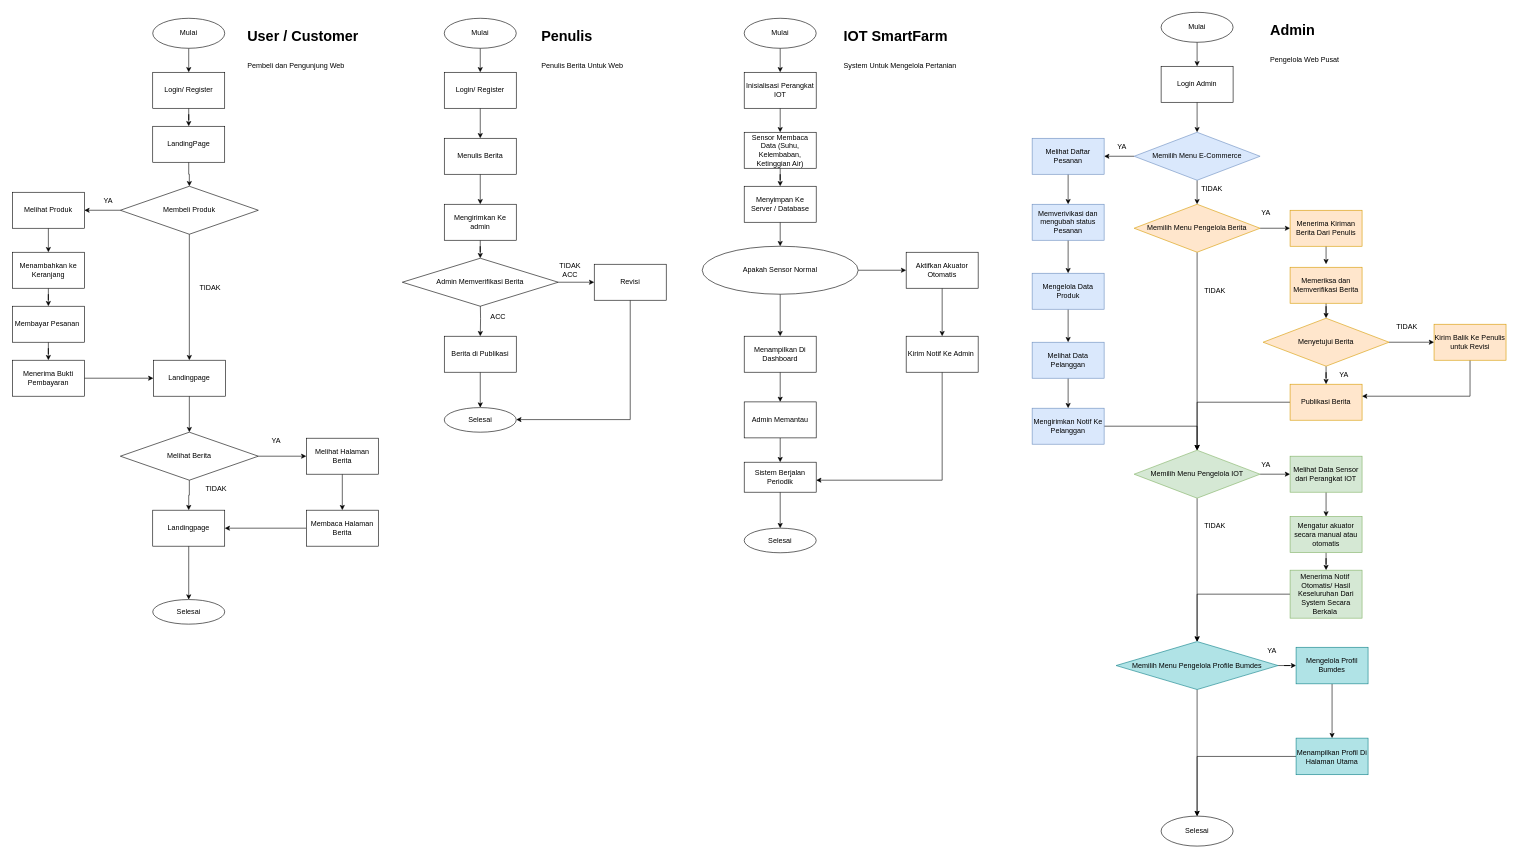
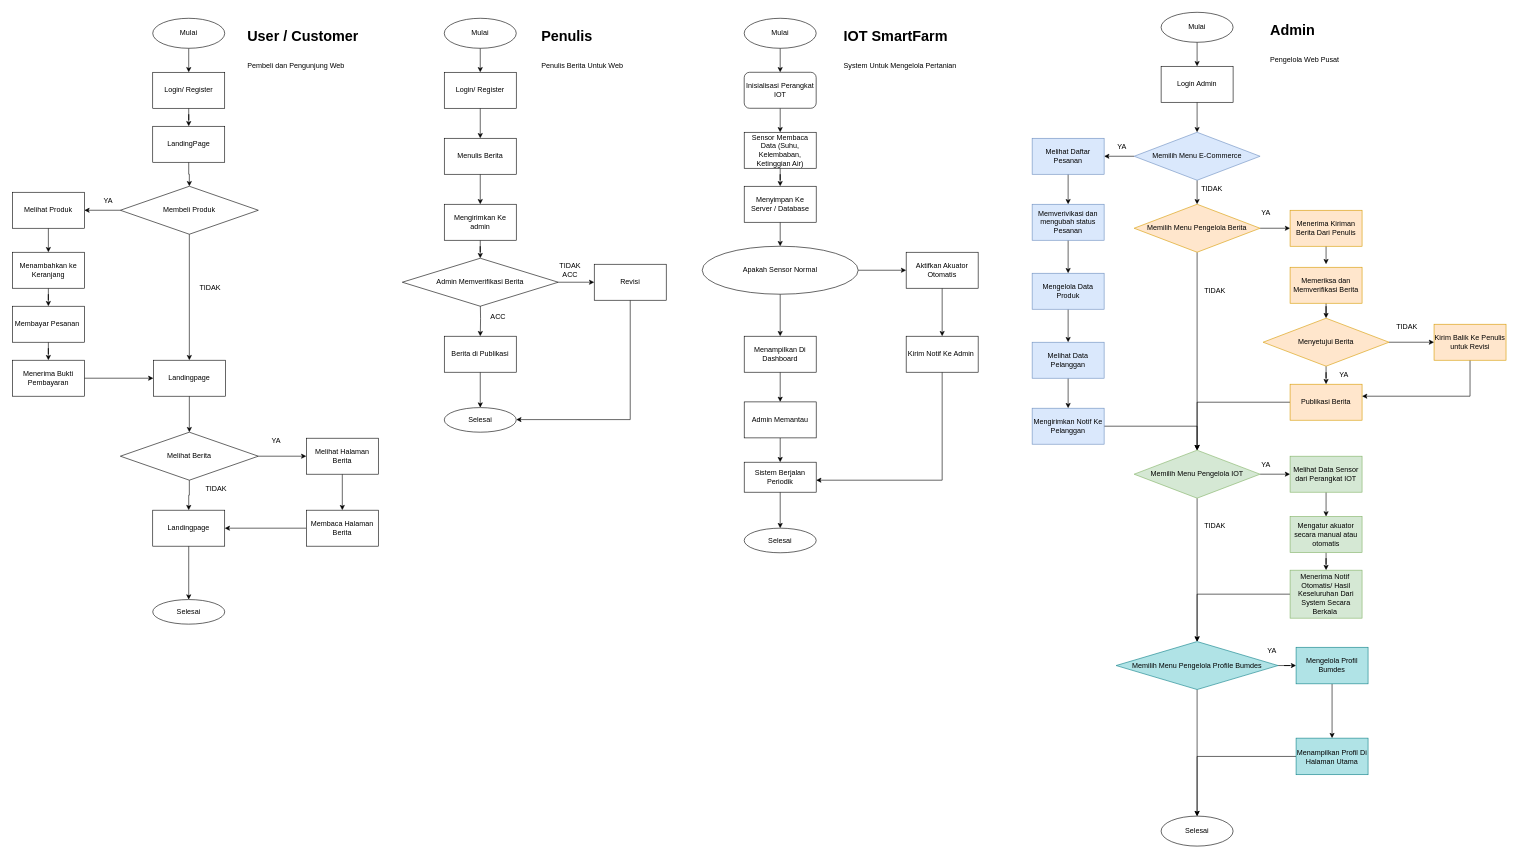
(780, 90) -> (780, 90)
